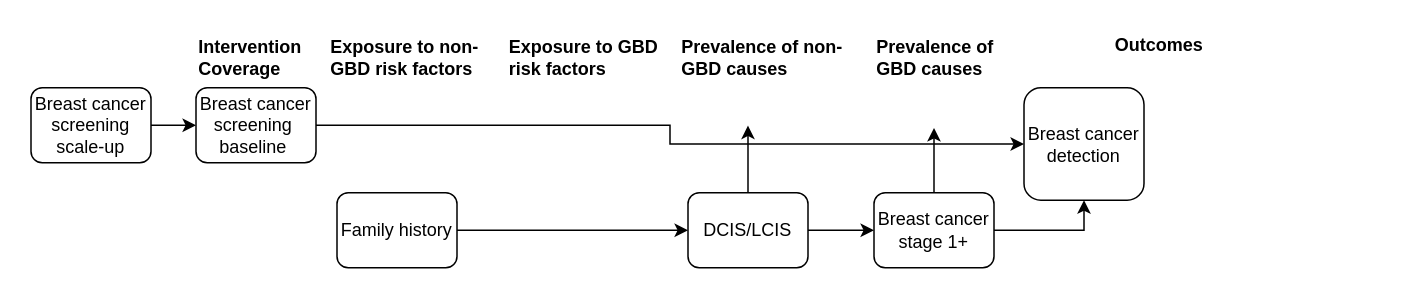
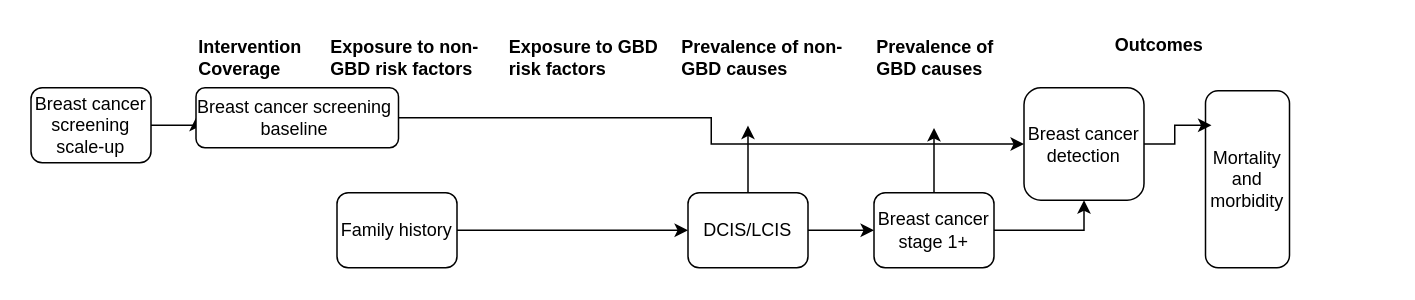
(256, 125) -> (297, 118)
none -> (1175, 137)
none -> (1247, 179)
